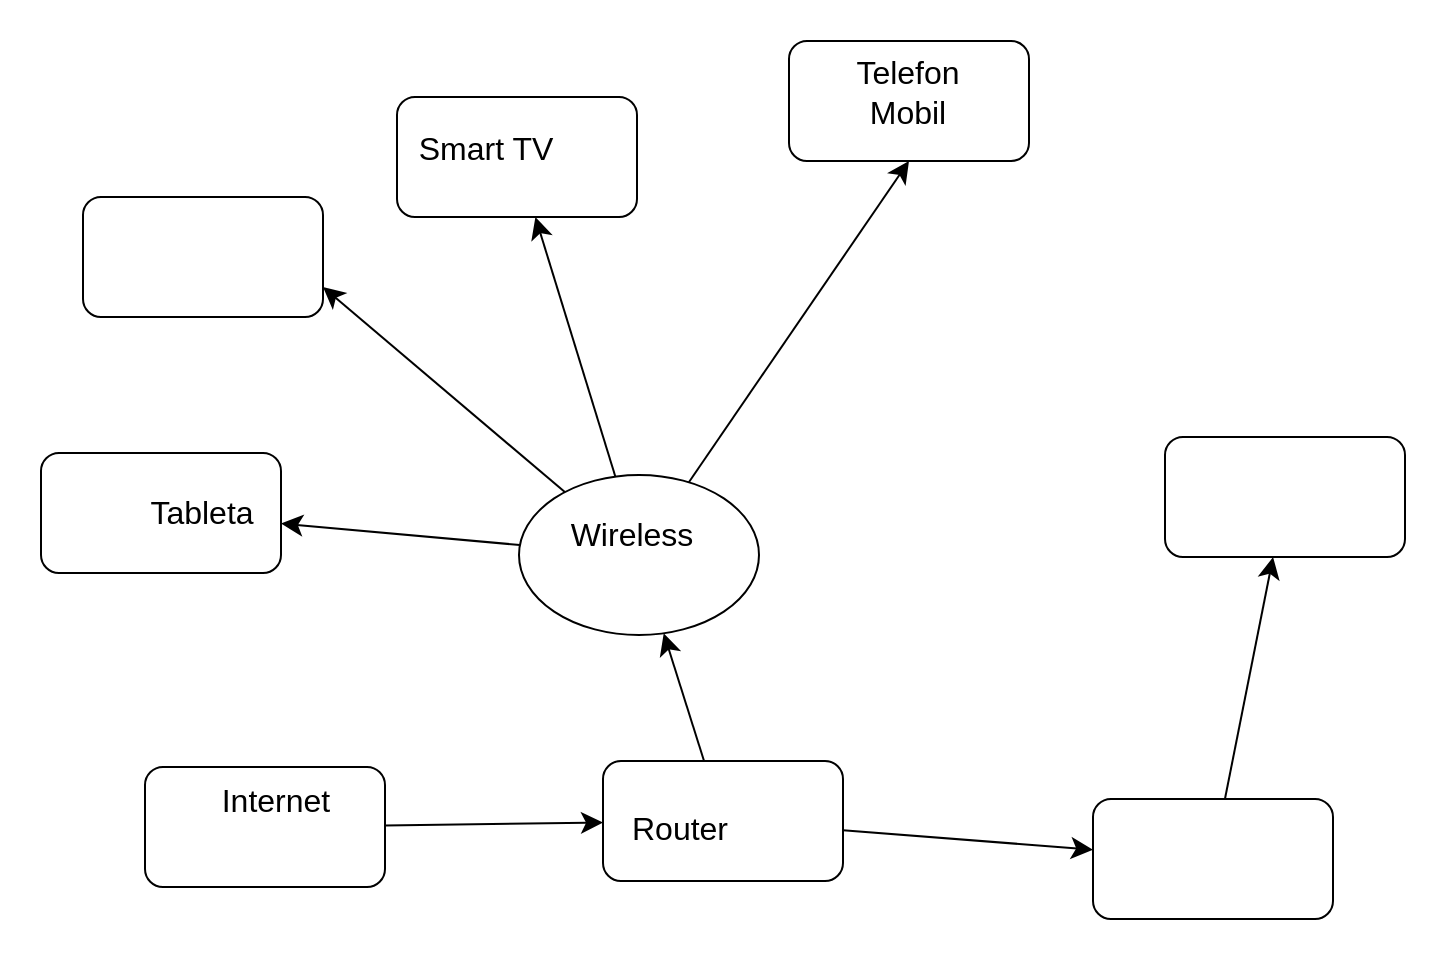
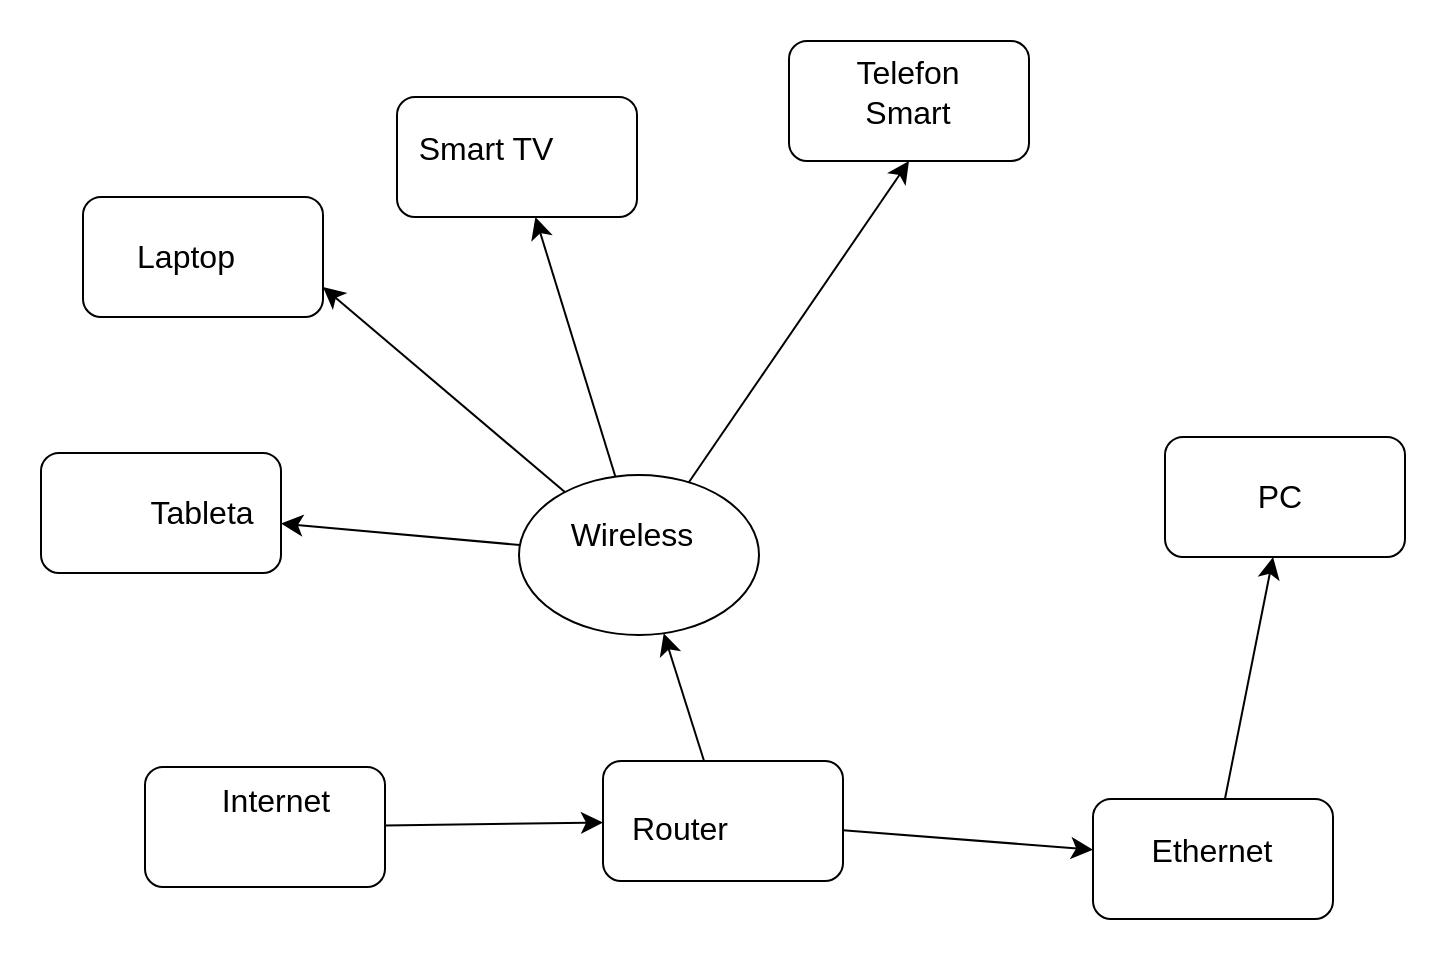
(909, 93) -> (909, 93)
none -> (187, 257)
none -> (1281, 497)
none -> (1213, 851)
